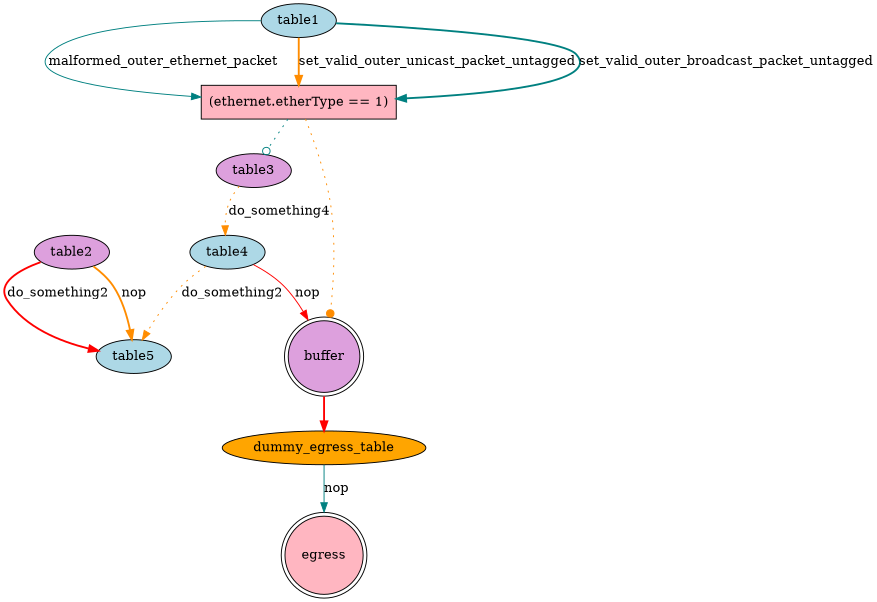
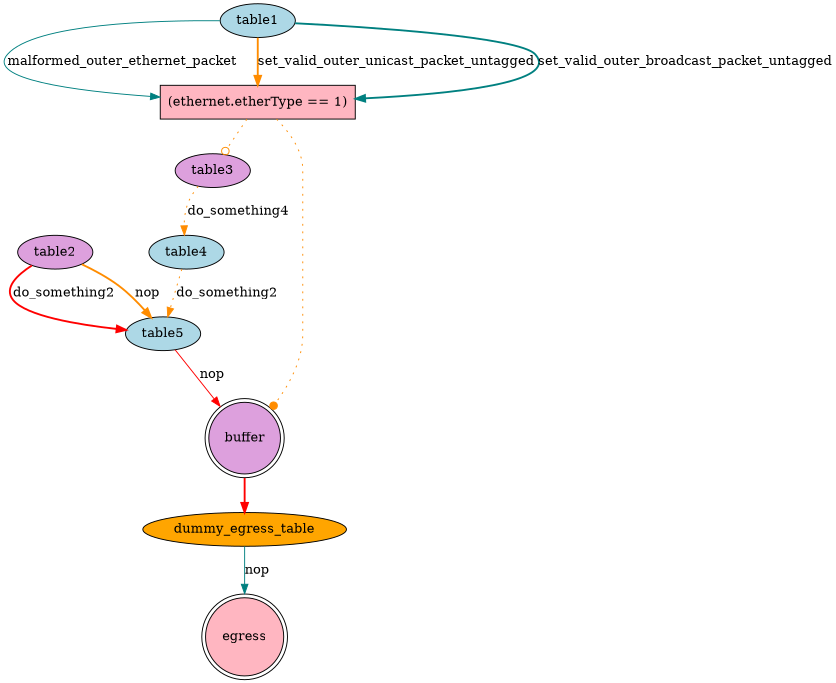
(278, 133) -> (237, 133)
(282, 284) -> (195, 374)
